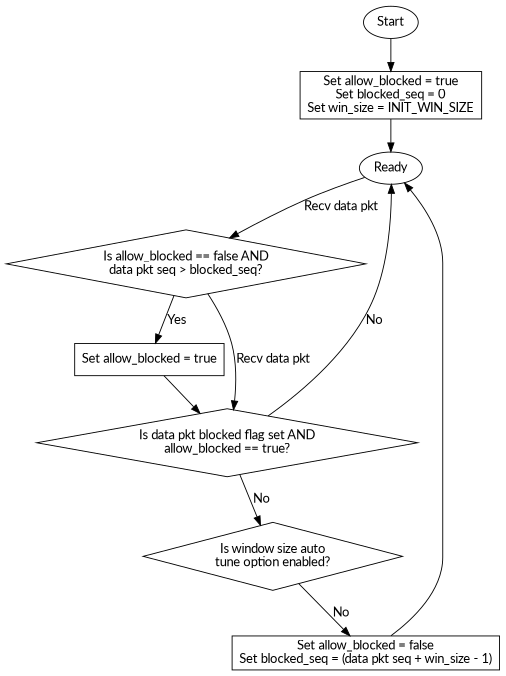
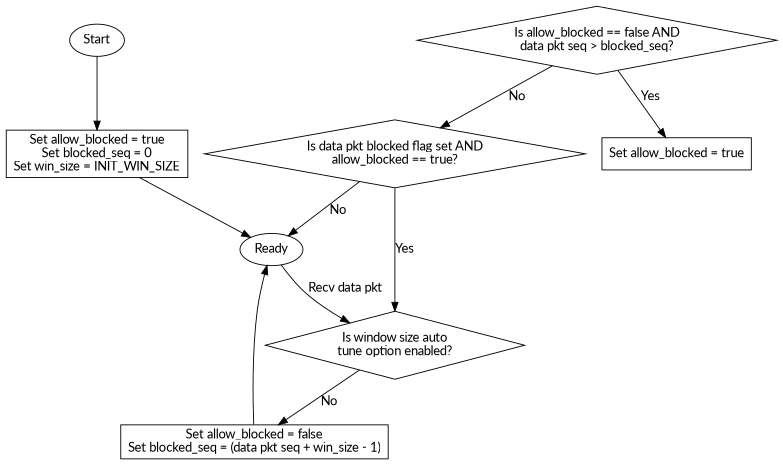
(300, 202) -> (308, 295)
(273, 360) -> (517, 97)
(179, 391) -> none
(262, 500) -> (405, 250)
